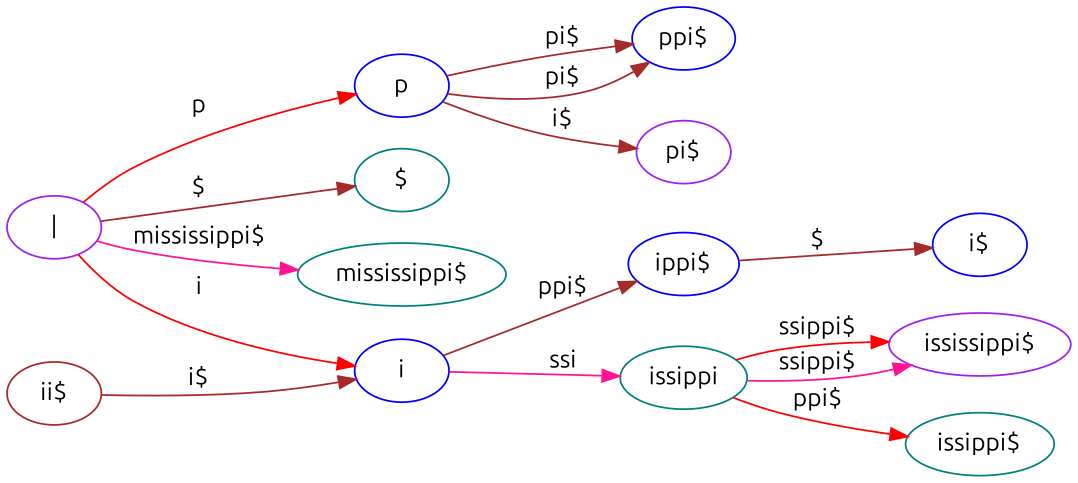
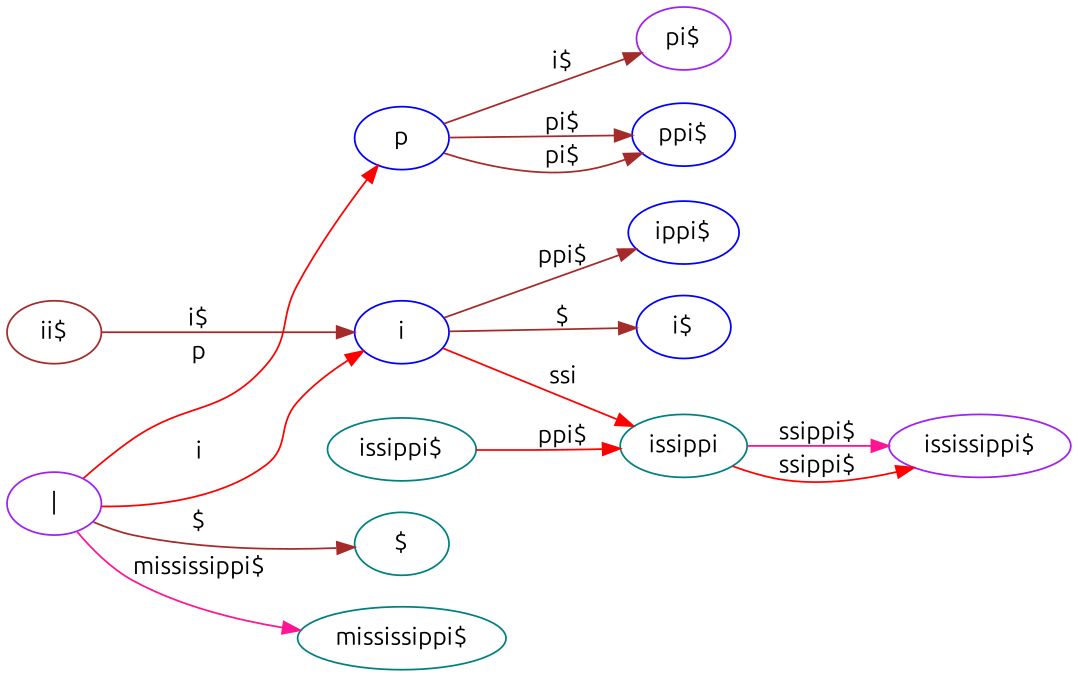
(827, 255) -> (534, 330)
(526, 374) -> (530, 384)
(811, 420) -> (539, 450)
